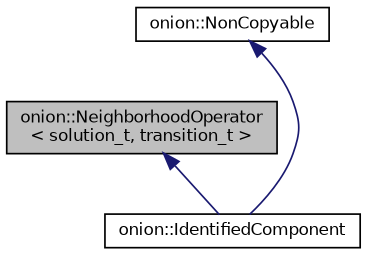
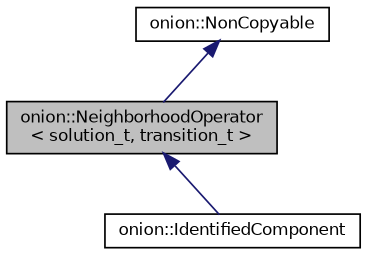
(298, 136) -> (186, 78)
